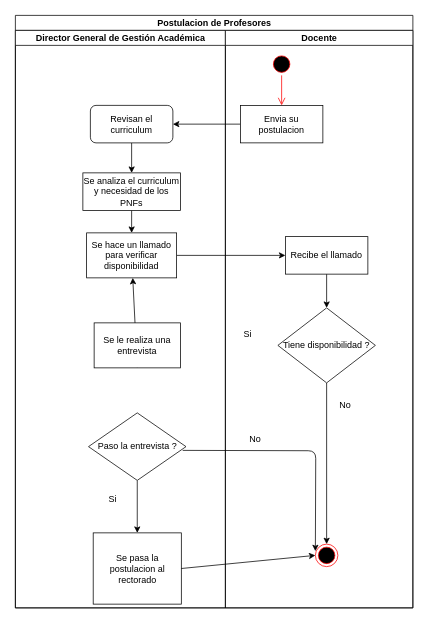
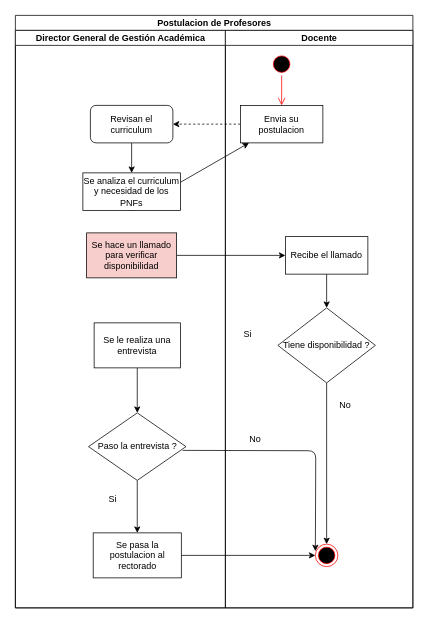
(209, 124) -> (209, 124)
(132, 219) -> (212, 164)
(132, 255) -> (132, 255)
(134, 301) -> (137, 388)
(137, 569) -> (137, 555)
